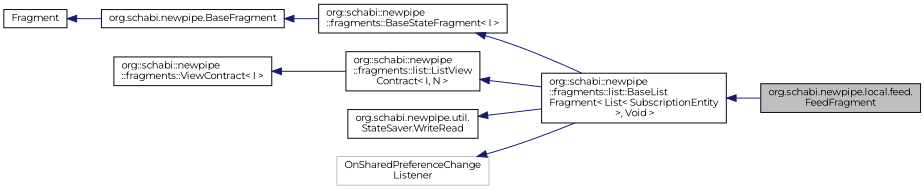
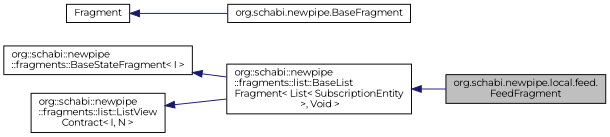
(306, 19) -> none
(193, 71) -> none
(413, 124) -> none
(413, 171) -> none
